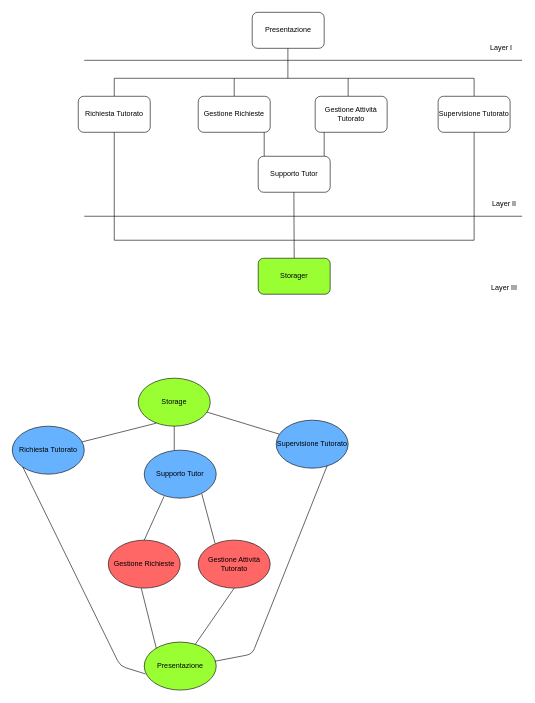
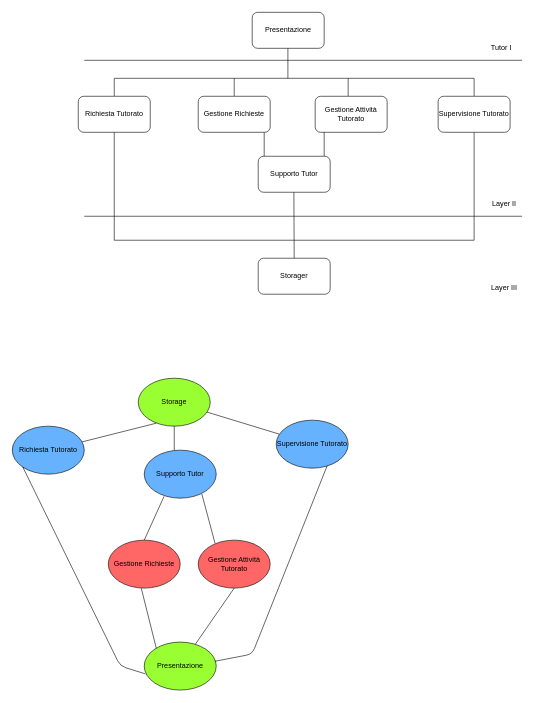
(502, 48) -> (502, 48)
(294, 276) -> (294, 276)
